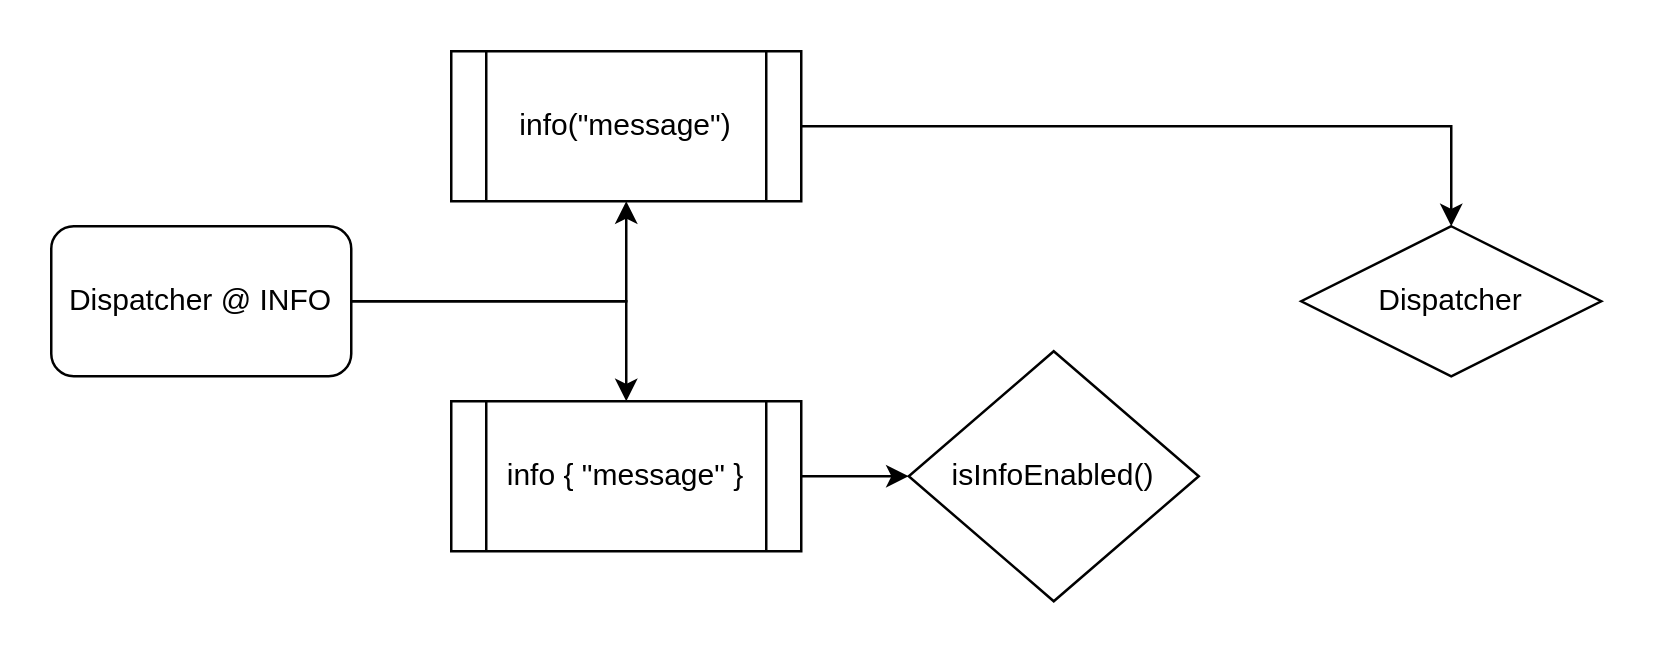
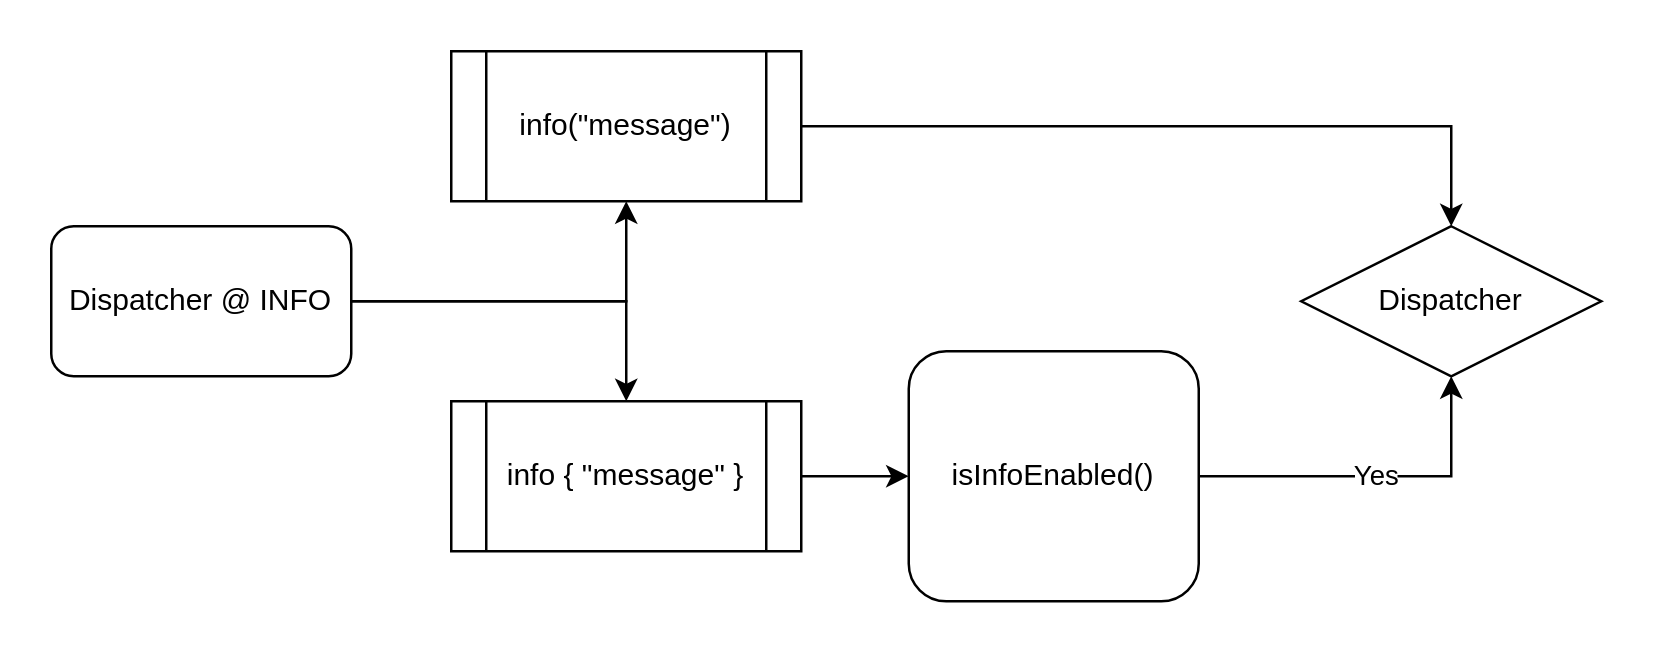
(1054, 476) -> (1054, 476)
none -> (1367, 476)
